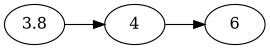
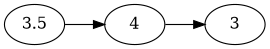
(35, 25) -> (35, 25)
(235, 25) -> (235, 25)
